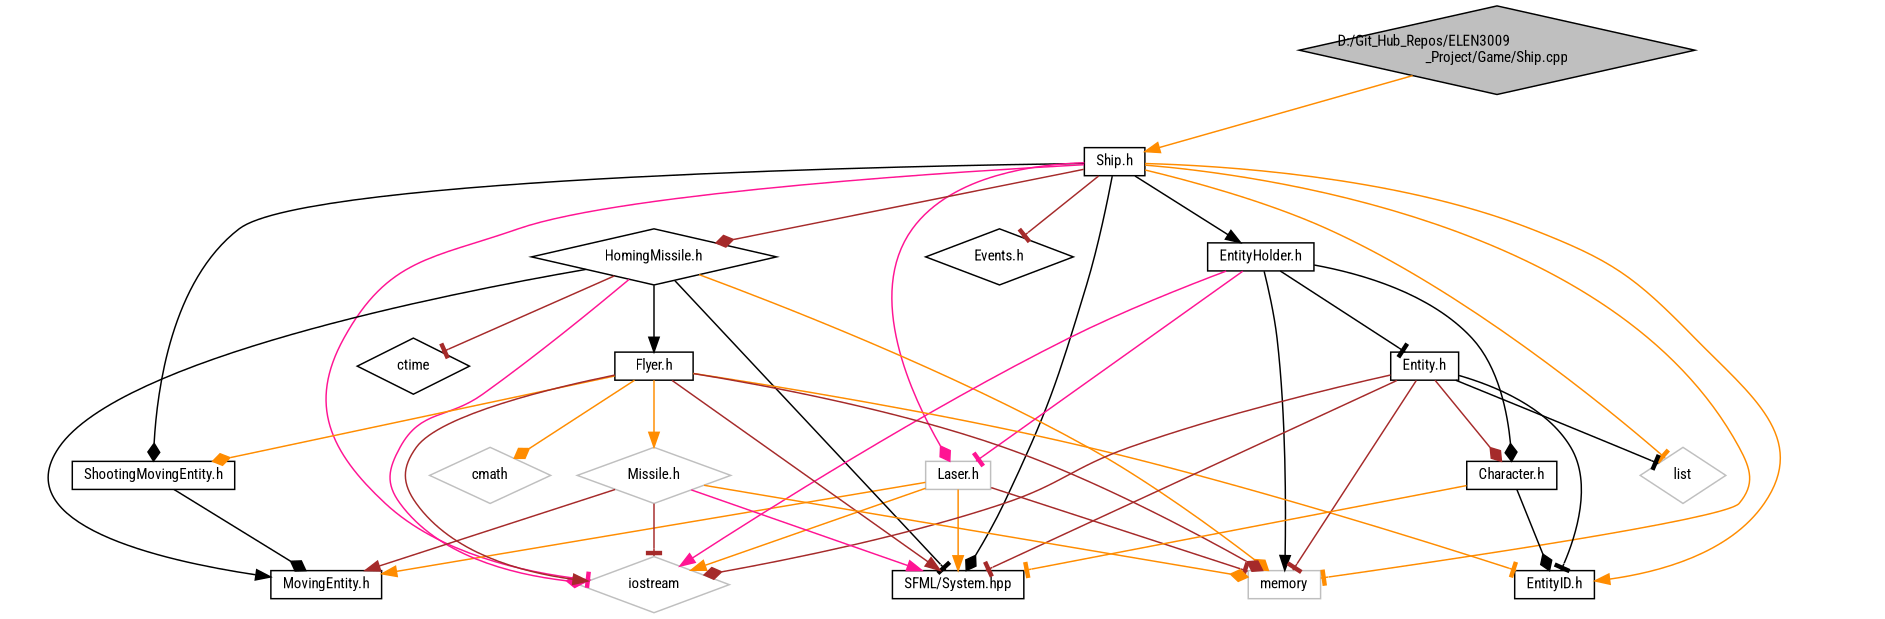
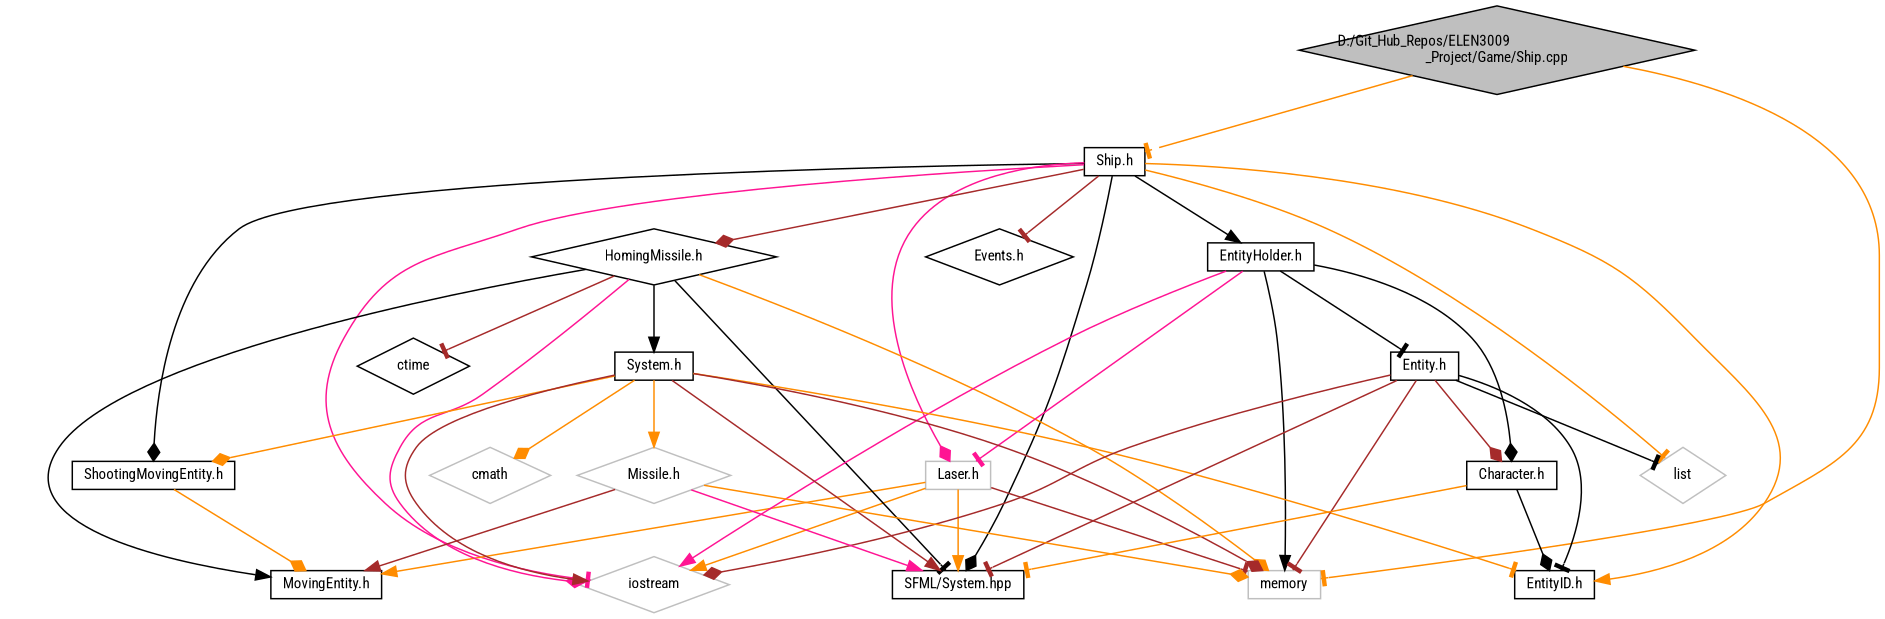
(1286, 112) -> (1286, 112)
(654, 366) -> (654, 366)
(1678, 366) -> (1850, 448)
(654, 518) -> none
(232, 525) -> (232, 525)
